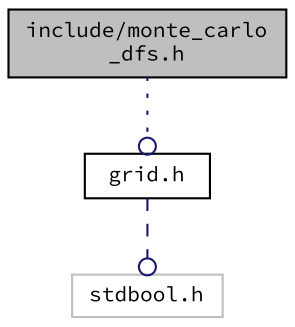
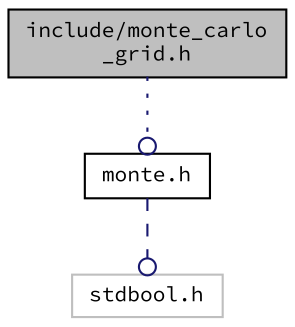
(147, 43) -> (147, 43)
(147, 176) -> (147, 176)
